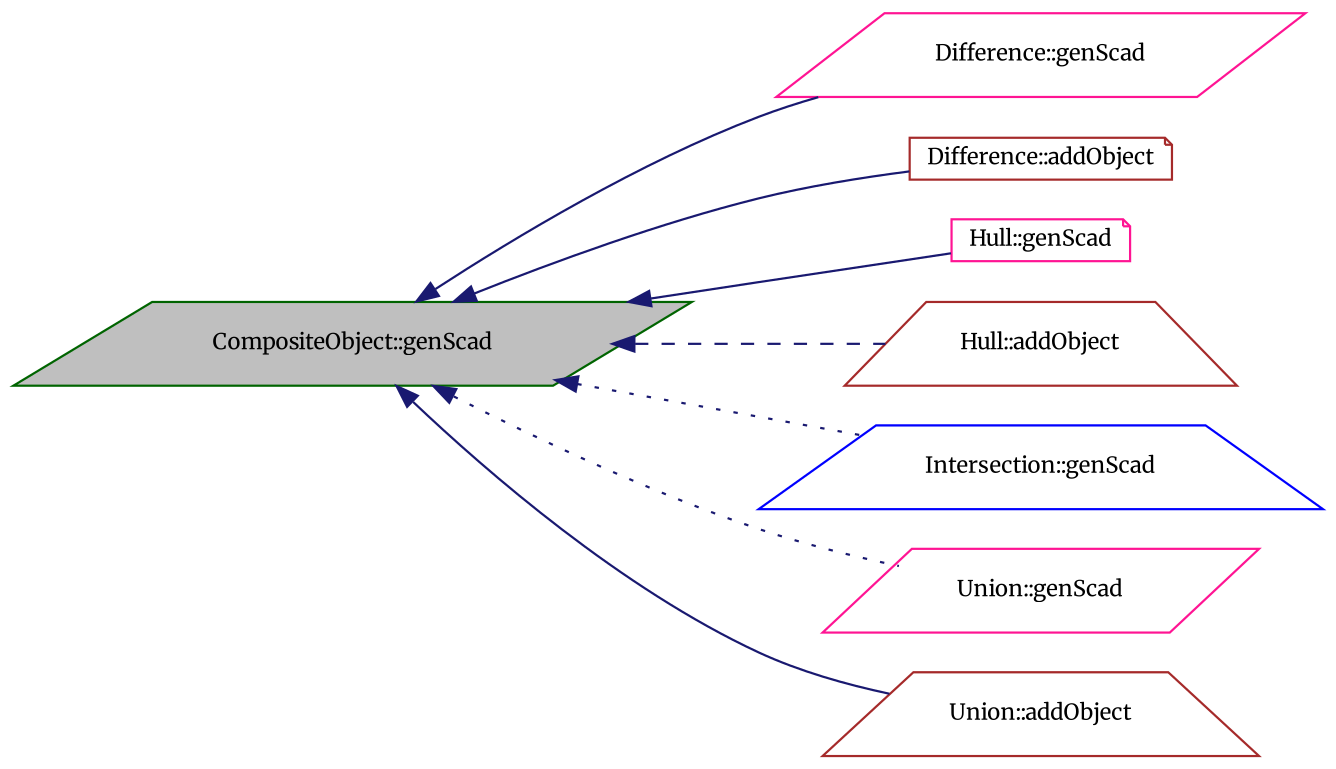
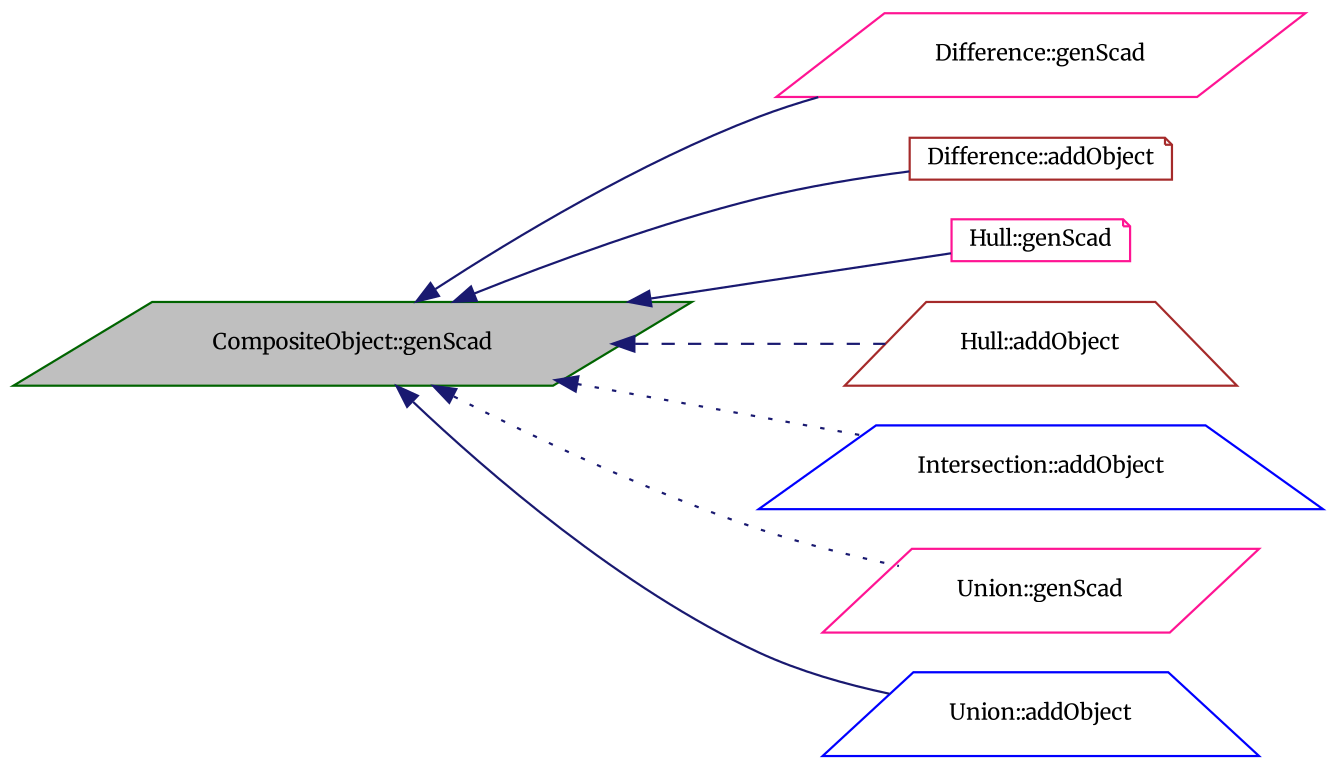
(1041, 467) -> (1041, 467)
(1041, 714) -> (1041, 714)
